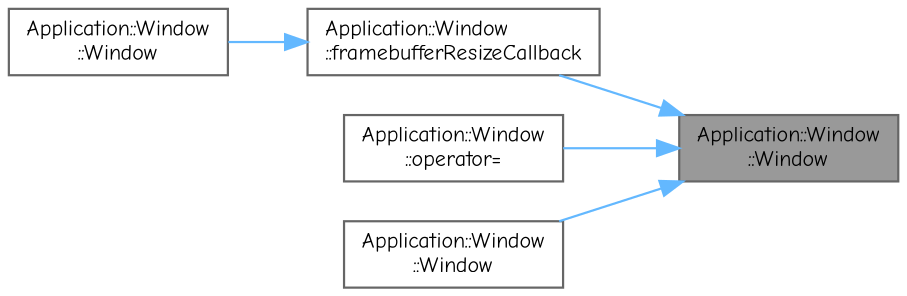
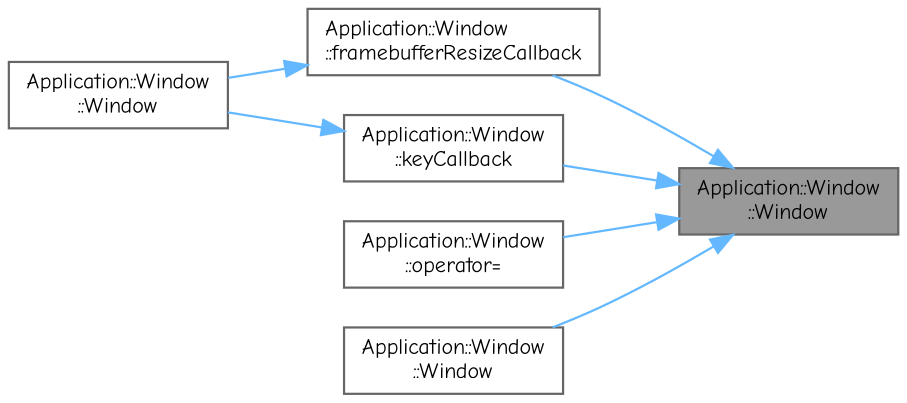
none -> (454, 148)
